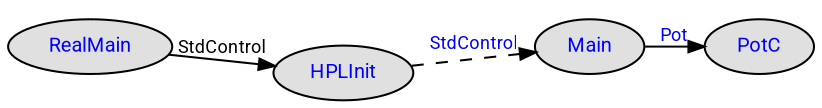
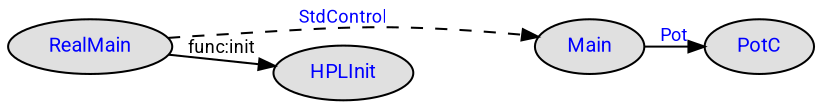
(223, 49) -> (223, 49)
(465, 60) -> (345, 28)
